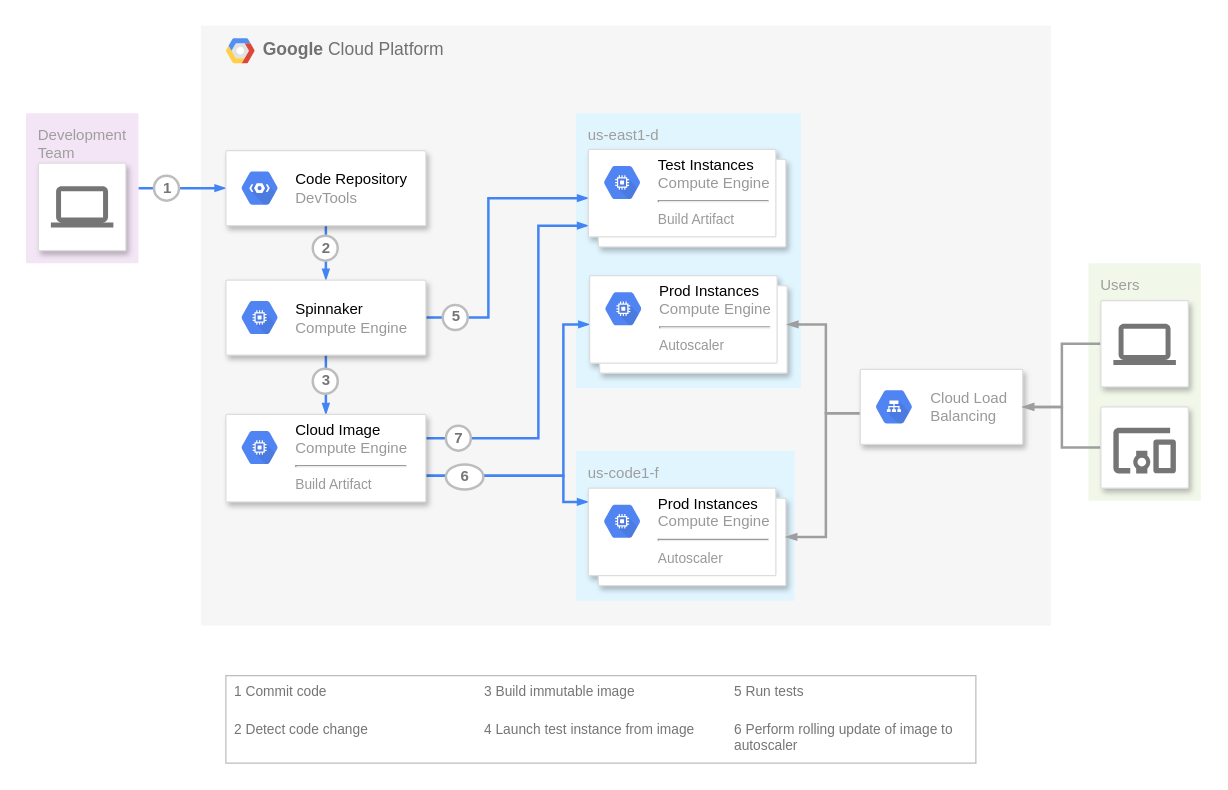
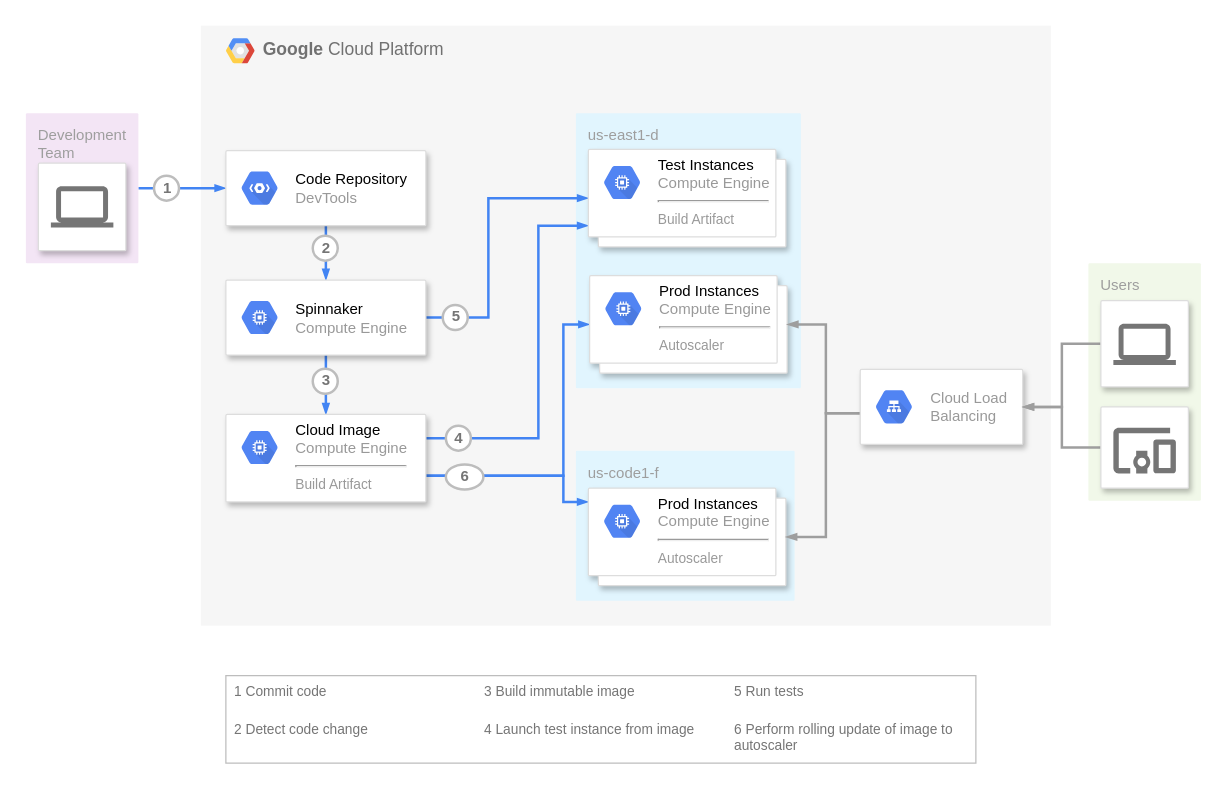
(459, 438) -> (459, 438)
